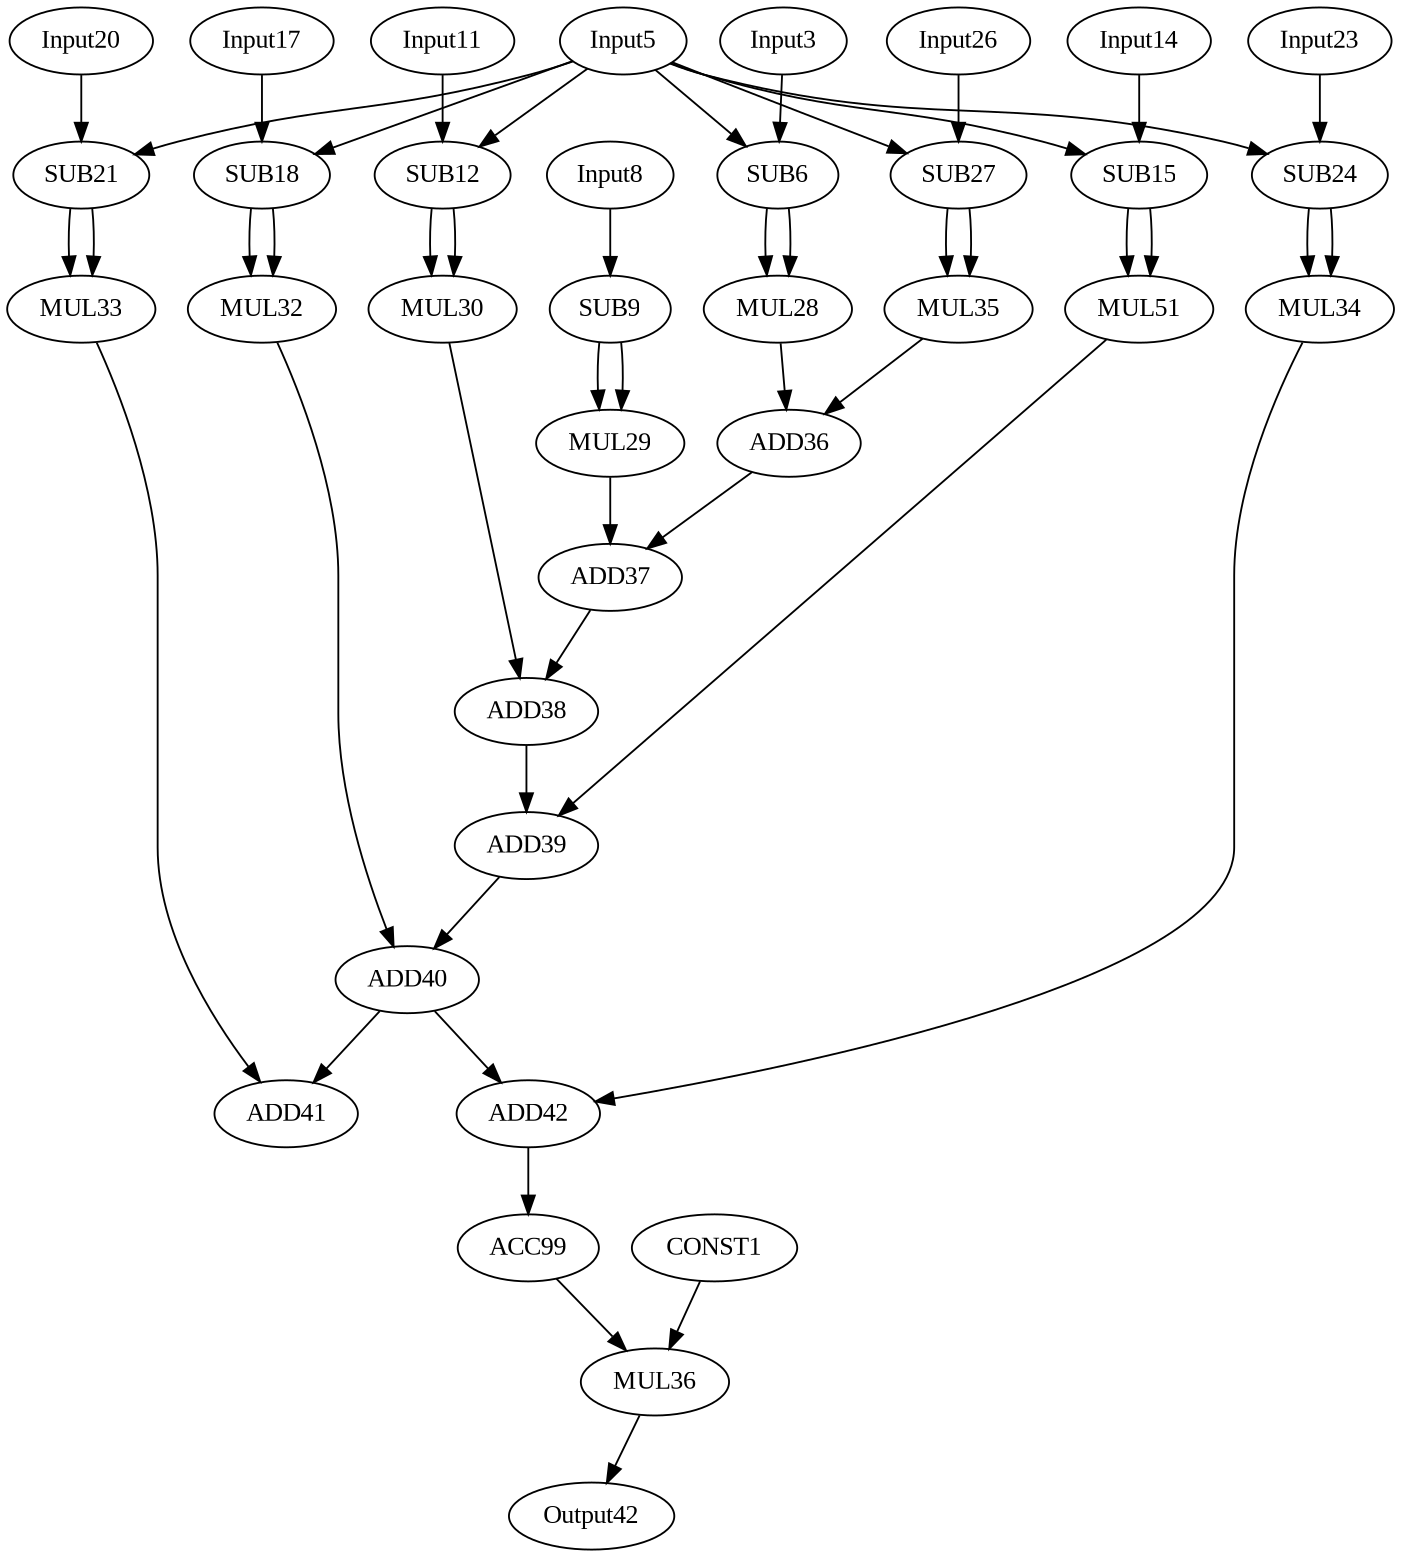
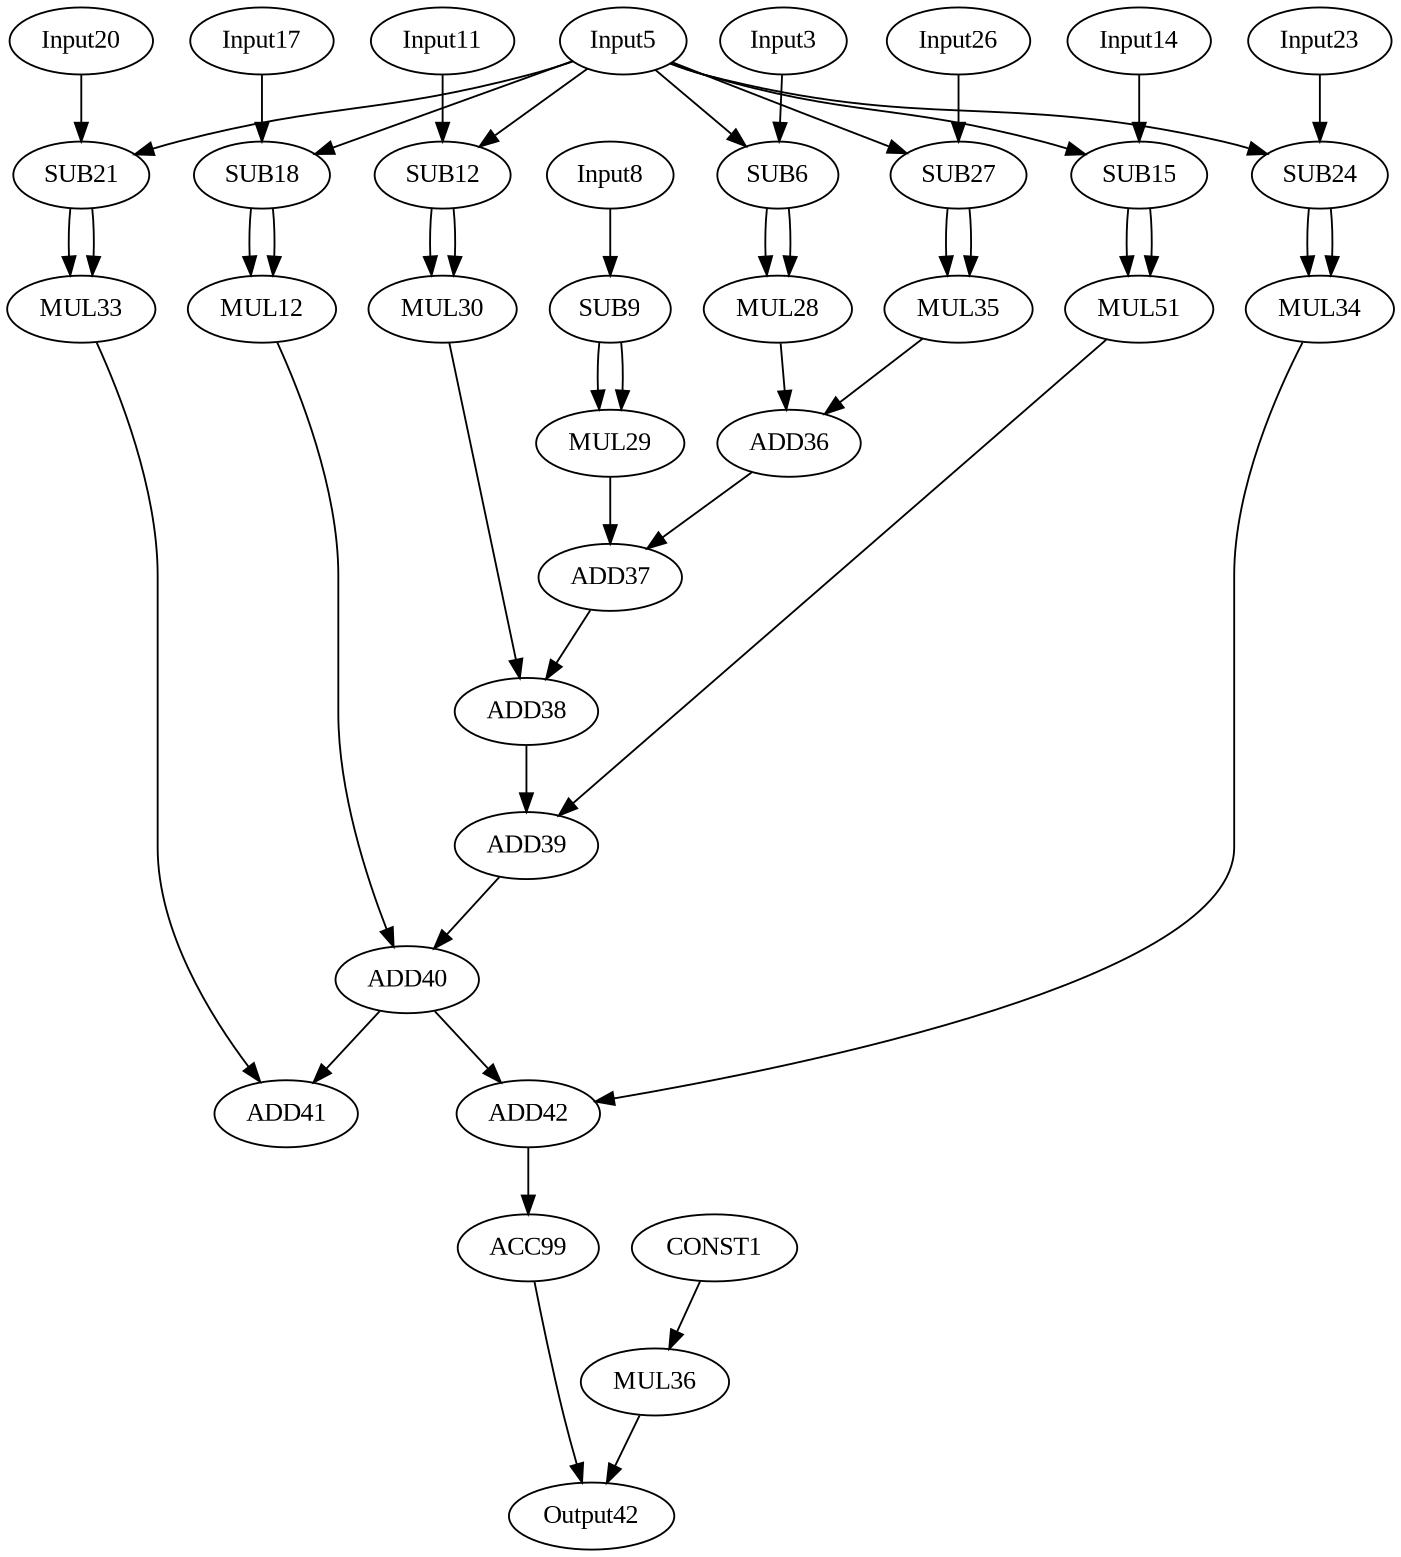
(262, 309) -> (262, 309)
(584, 1308) -> (554, 1373)
